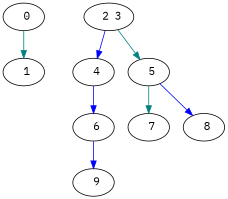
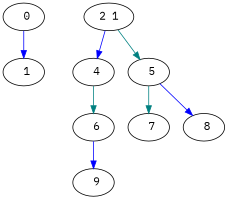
(109, 17) -> (109, 17)
(24, 41) -> (24, 41)
(94, 96) -> (94, 96)
